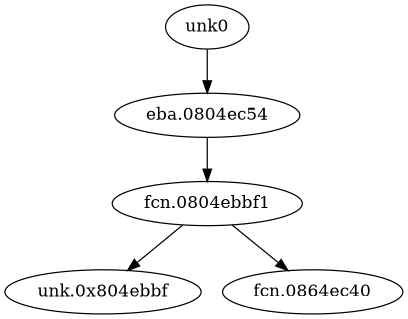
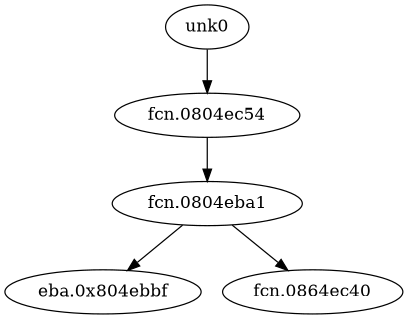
(207, 115) -> (207, 115)
(207, 204) -> (207, 204)
(103, 292) -> (103, 292)
